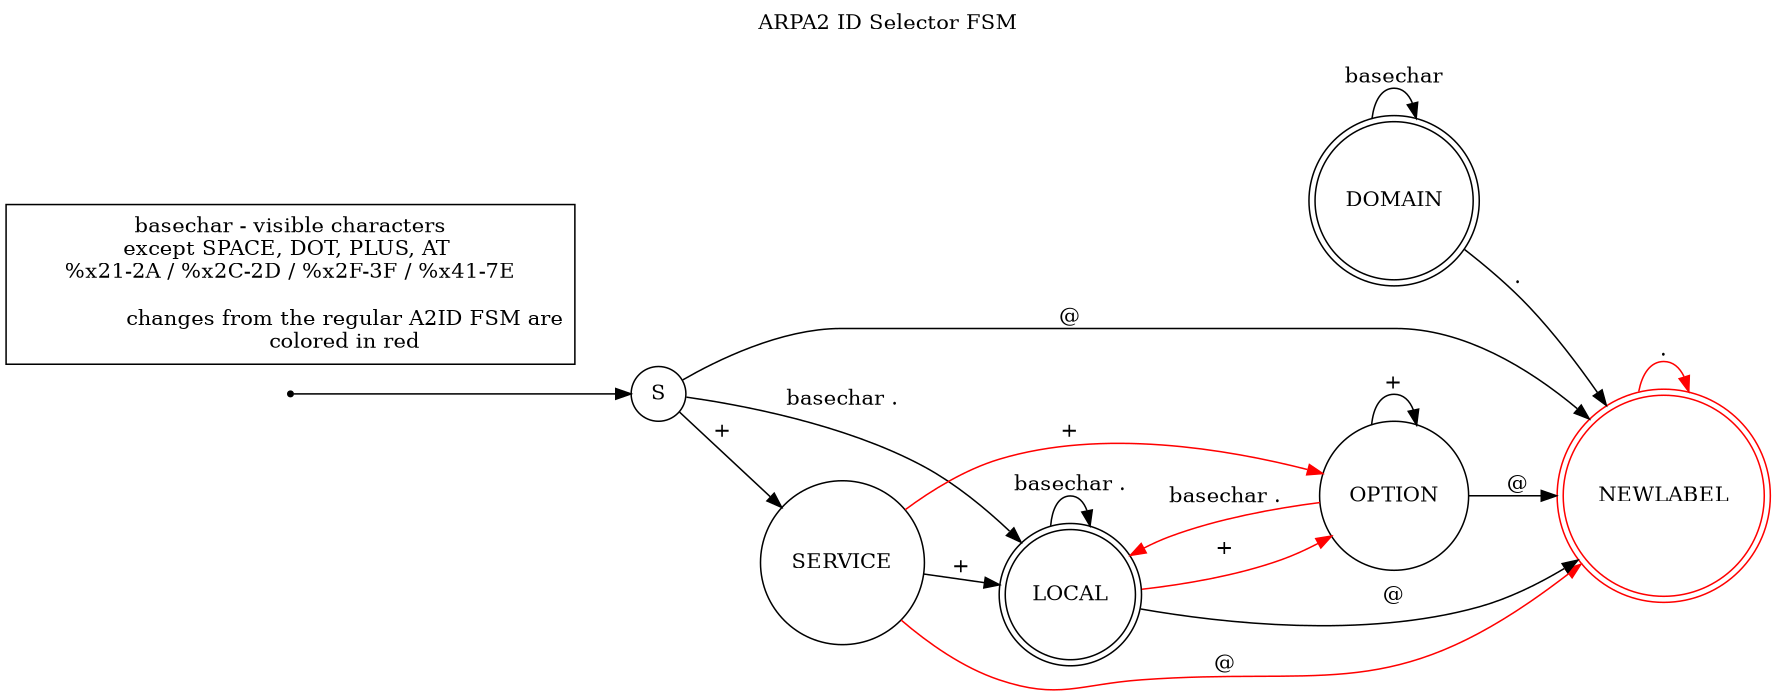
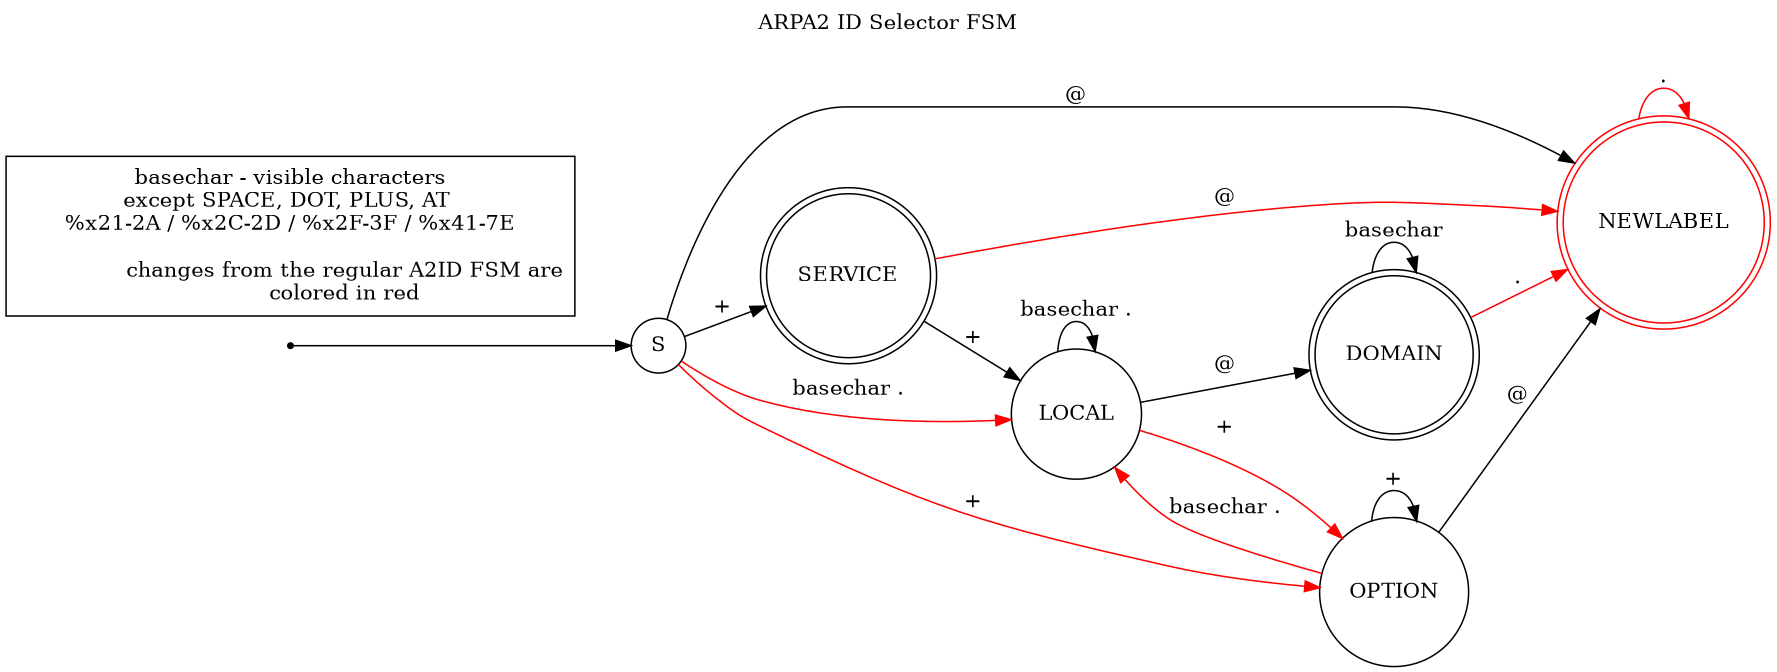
(1537, 315) -> (1512, 297)
(859, 438) -> (833, 415)
(1100, 444) -> (976, 517)
(842, 563) -> (849, 276)
(1070, 595) -> (1076, 414)
(1357, 625) -> (1218, 388)
